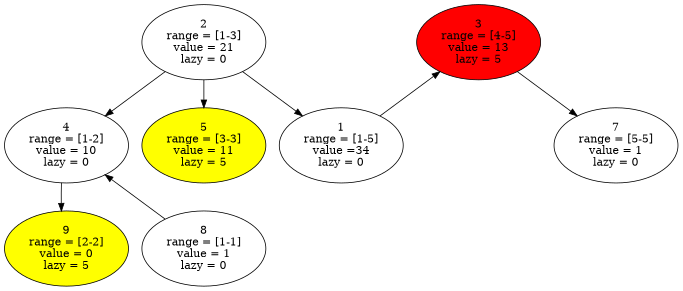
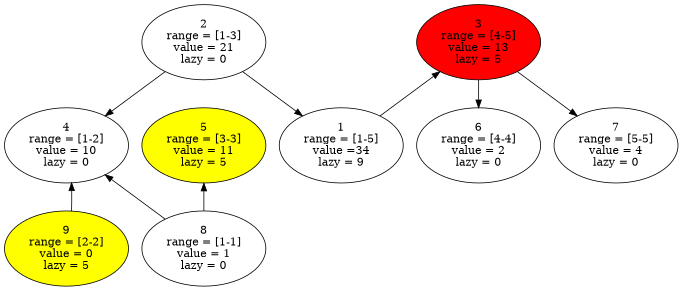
(204, 90) -> (204, 201)
(341, 145) -> (341, 145)
none -> (479, 145)
(616, 145) -> (616, 145)
(61, 193) -> (72, 201)
